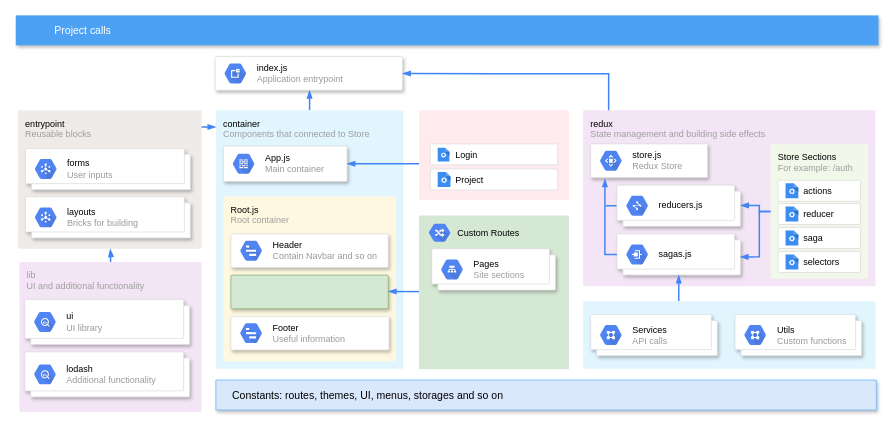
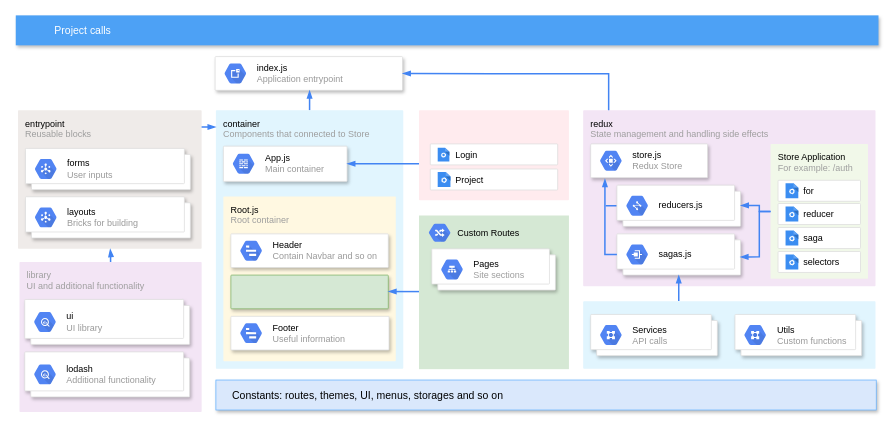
(686, 130) -> (687, 130)
(819, 163) -> (819, 163)
(820, 191) -> (811, 191)
(94, 281) -> (94, 281)
